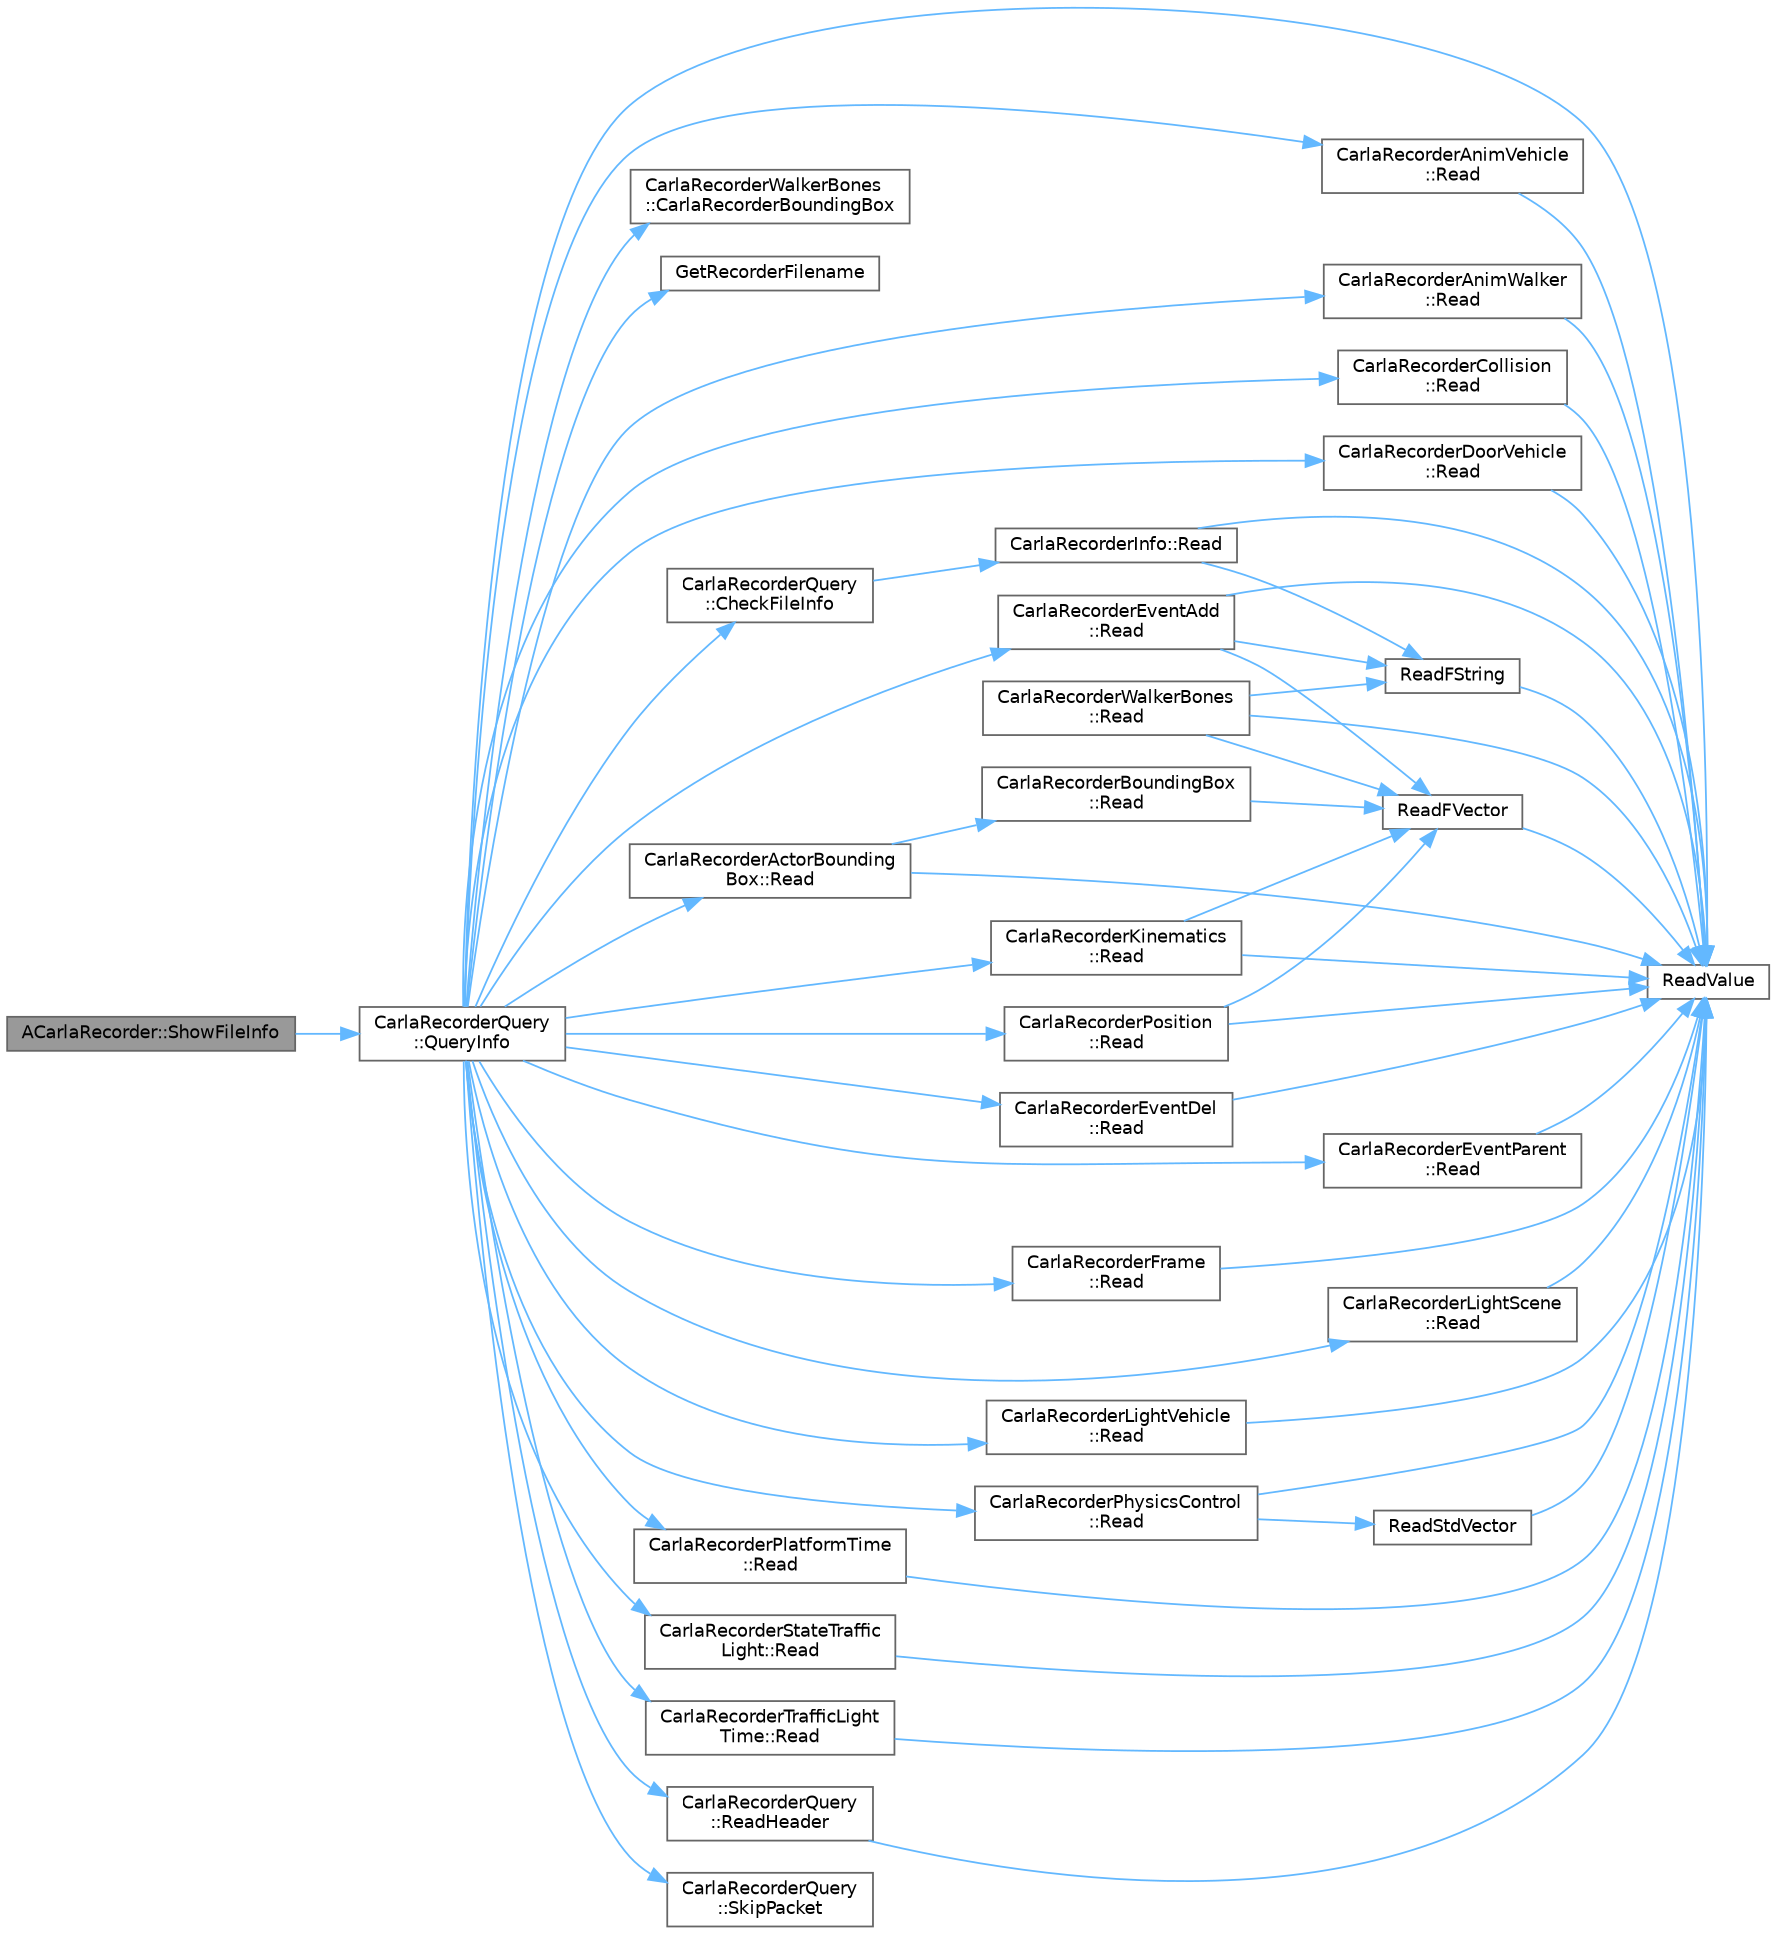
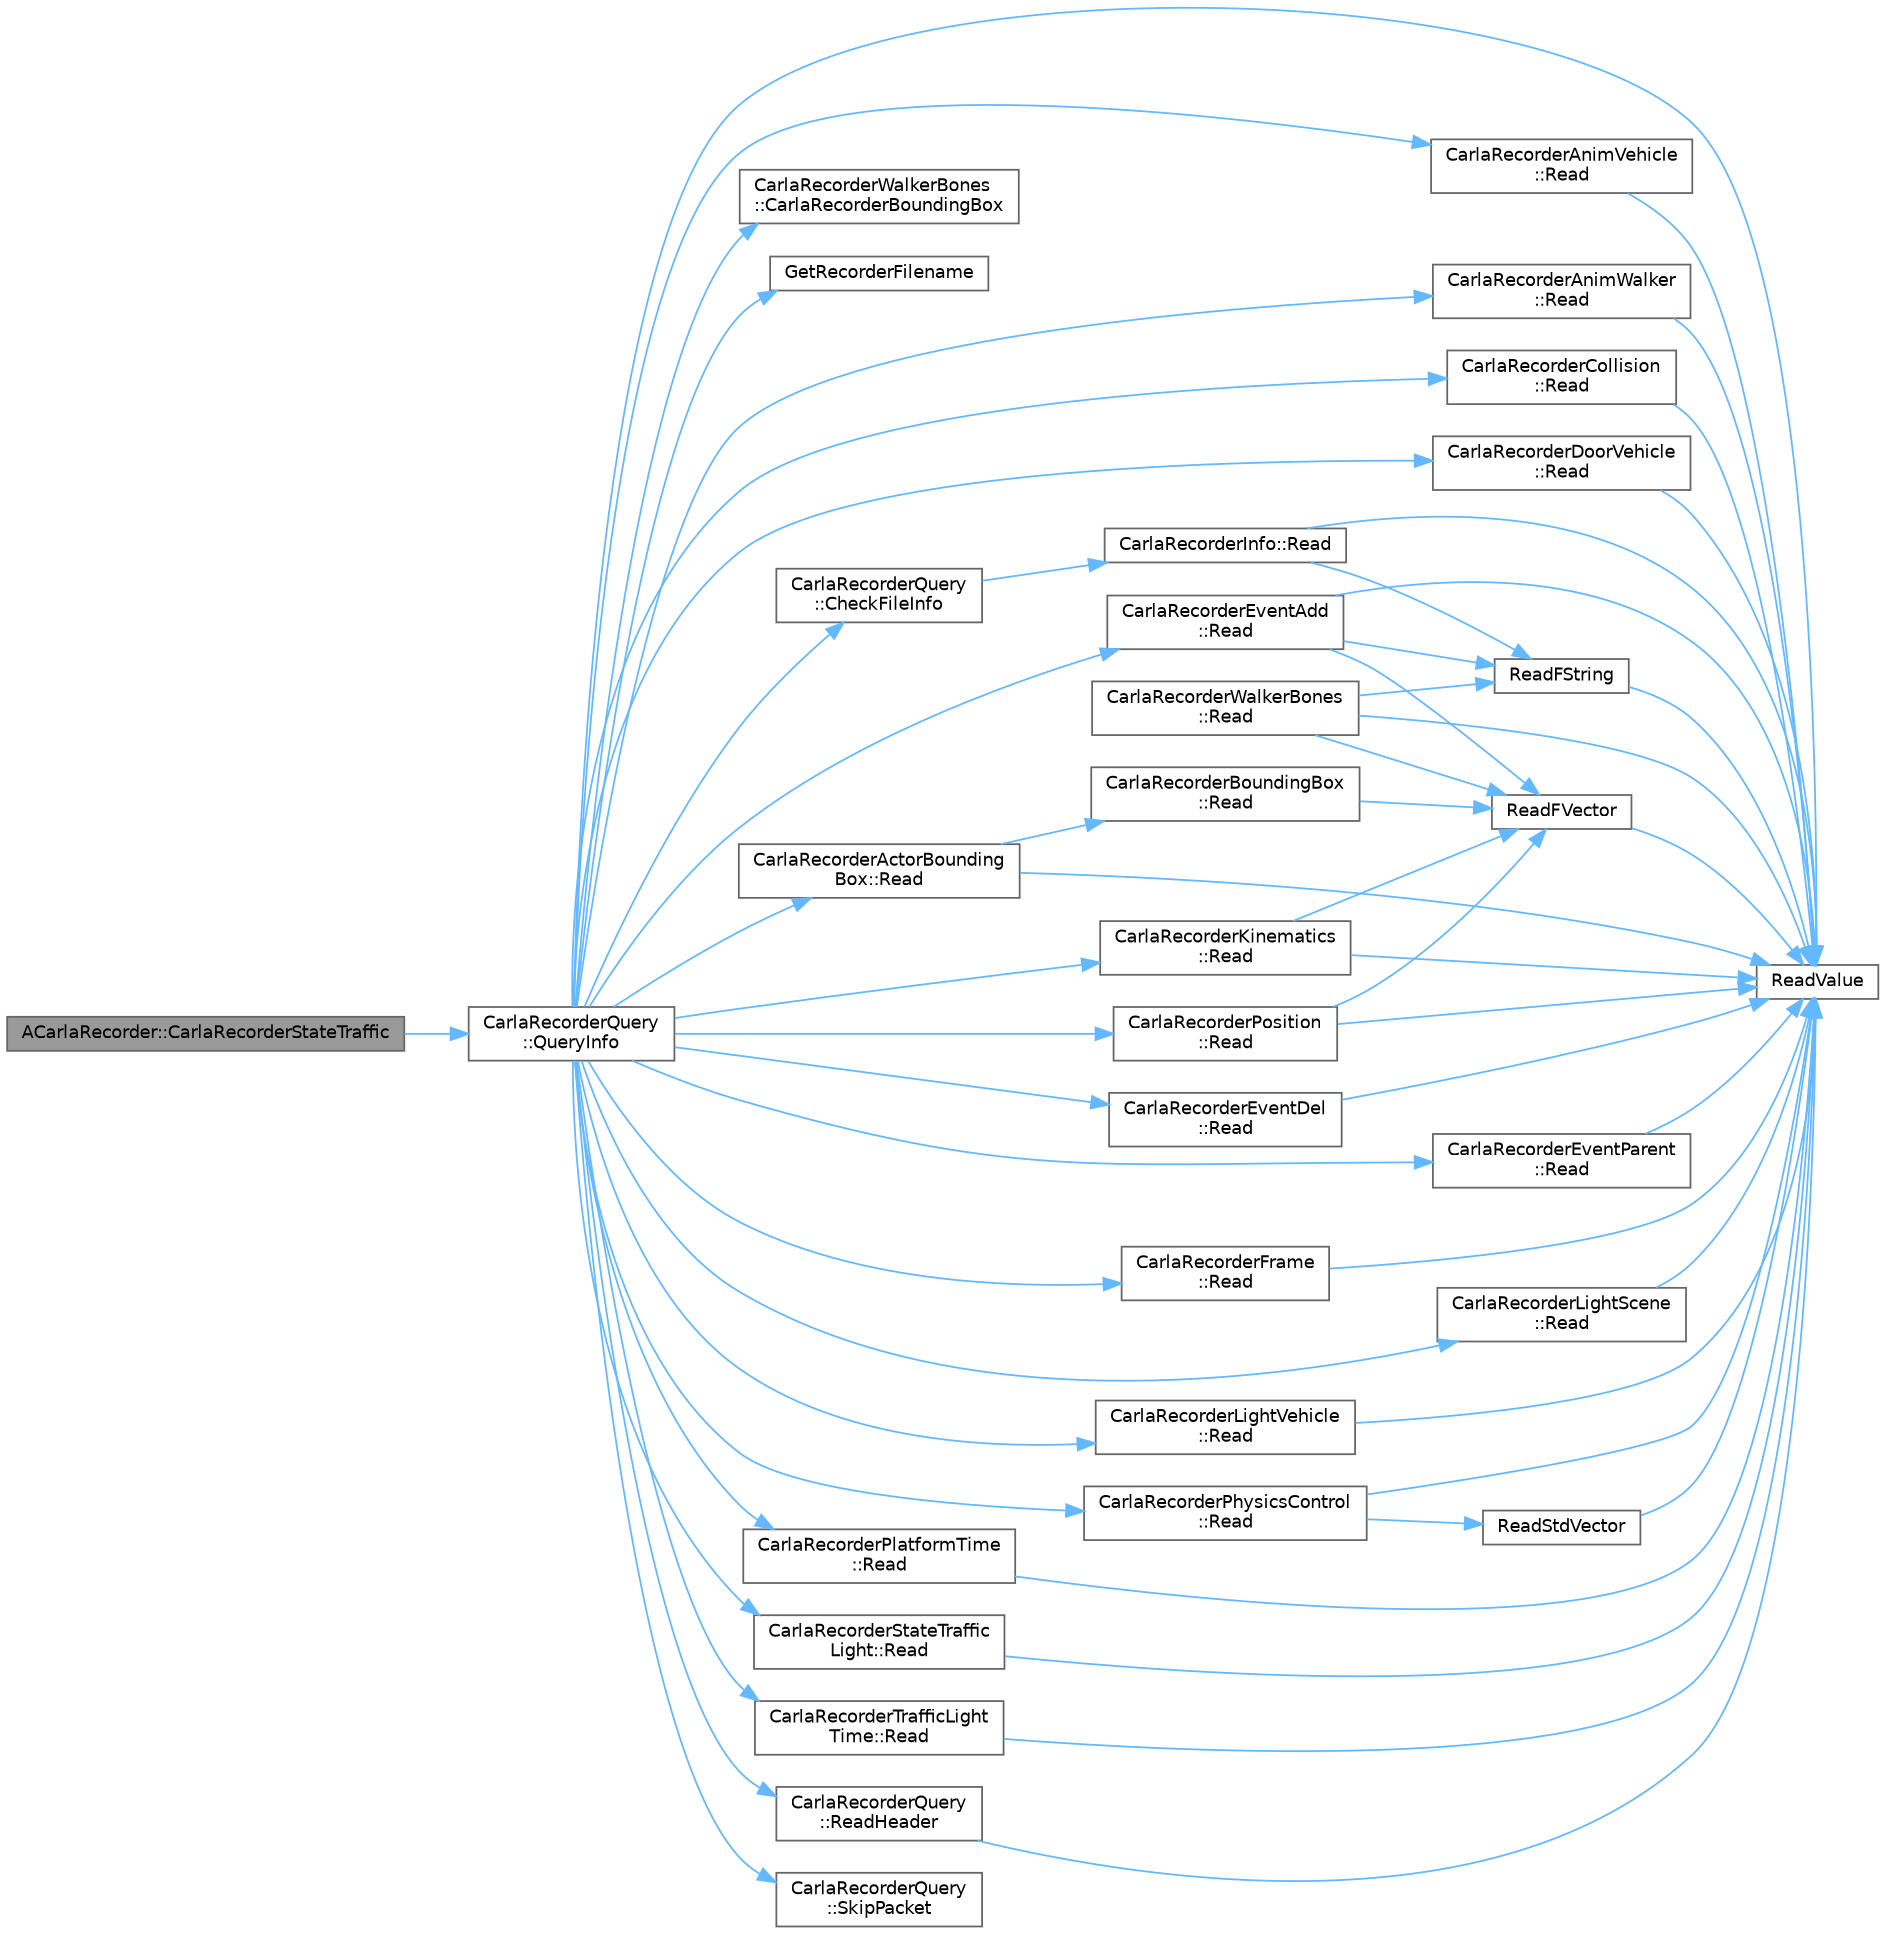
(151, 1034) -> (206, 1034)
